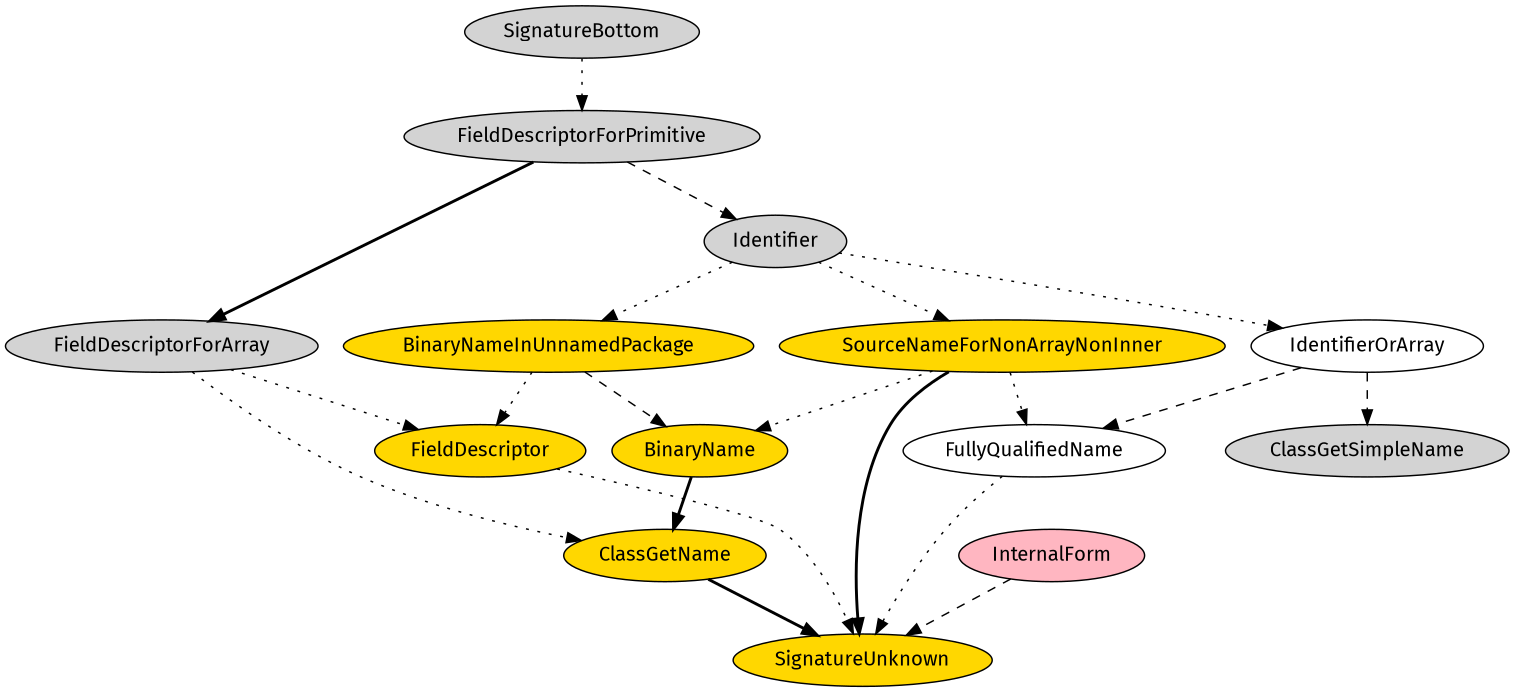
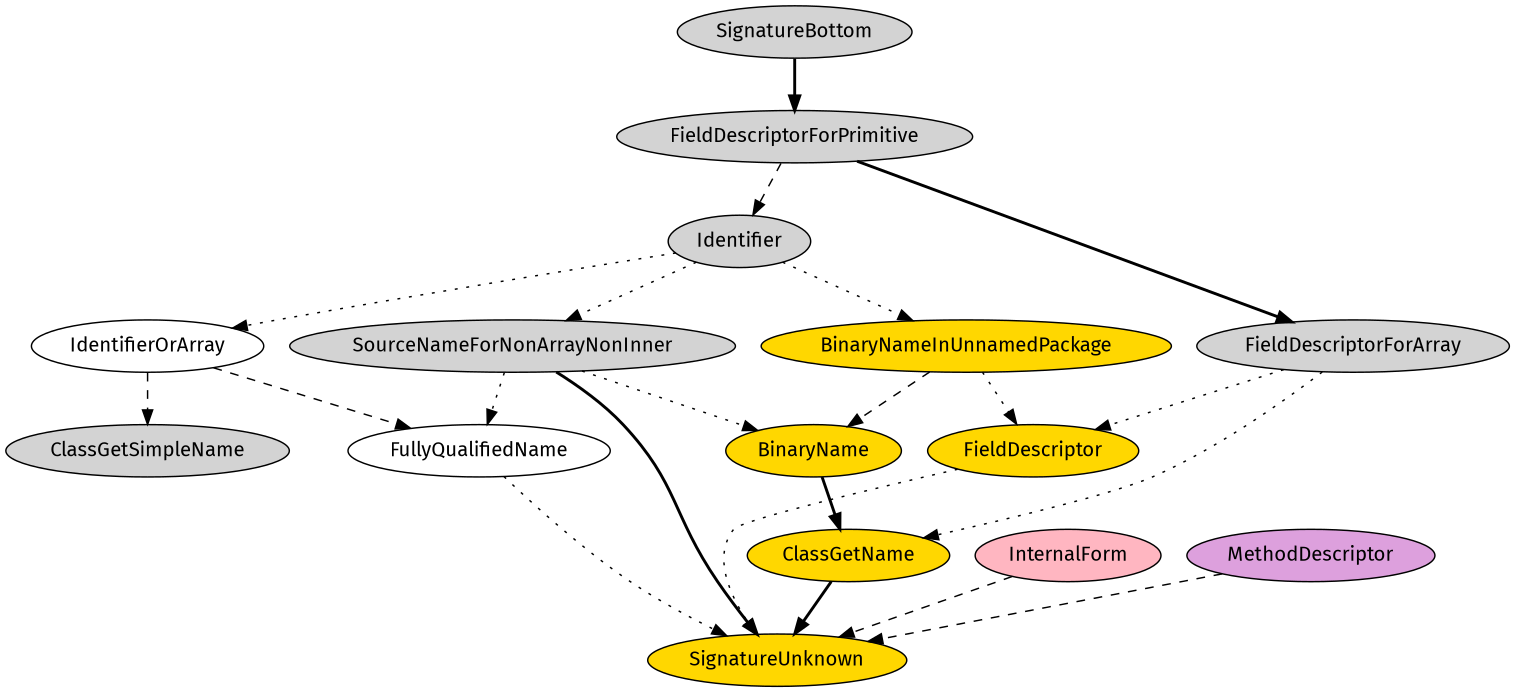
(582, 77) -> (795, 77)
(1002, 346) -> (513, 346)
none -> (1311, 555)
